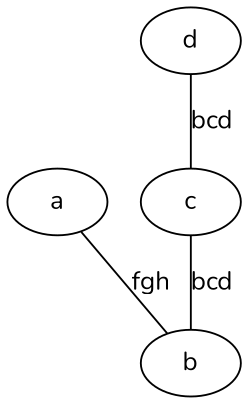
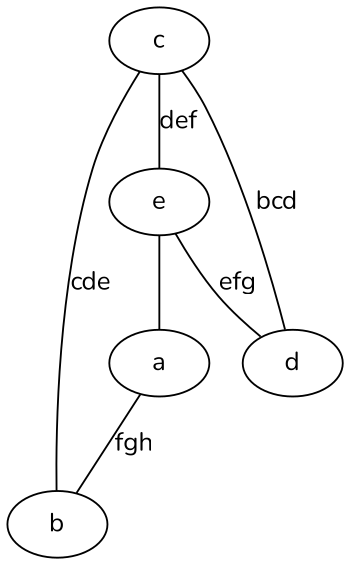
none -> (159, 202)
(212, 283) -> (91, 283)
